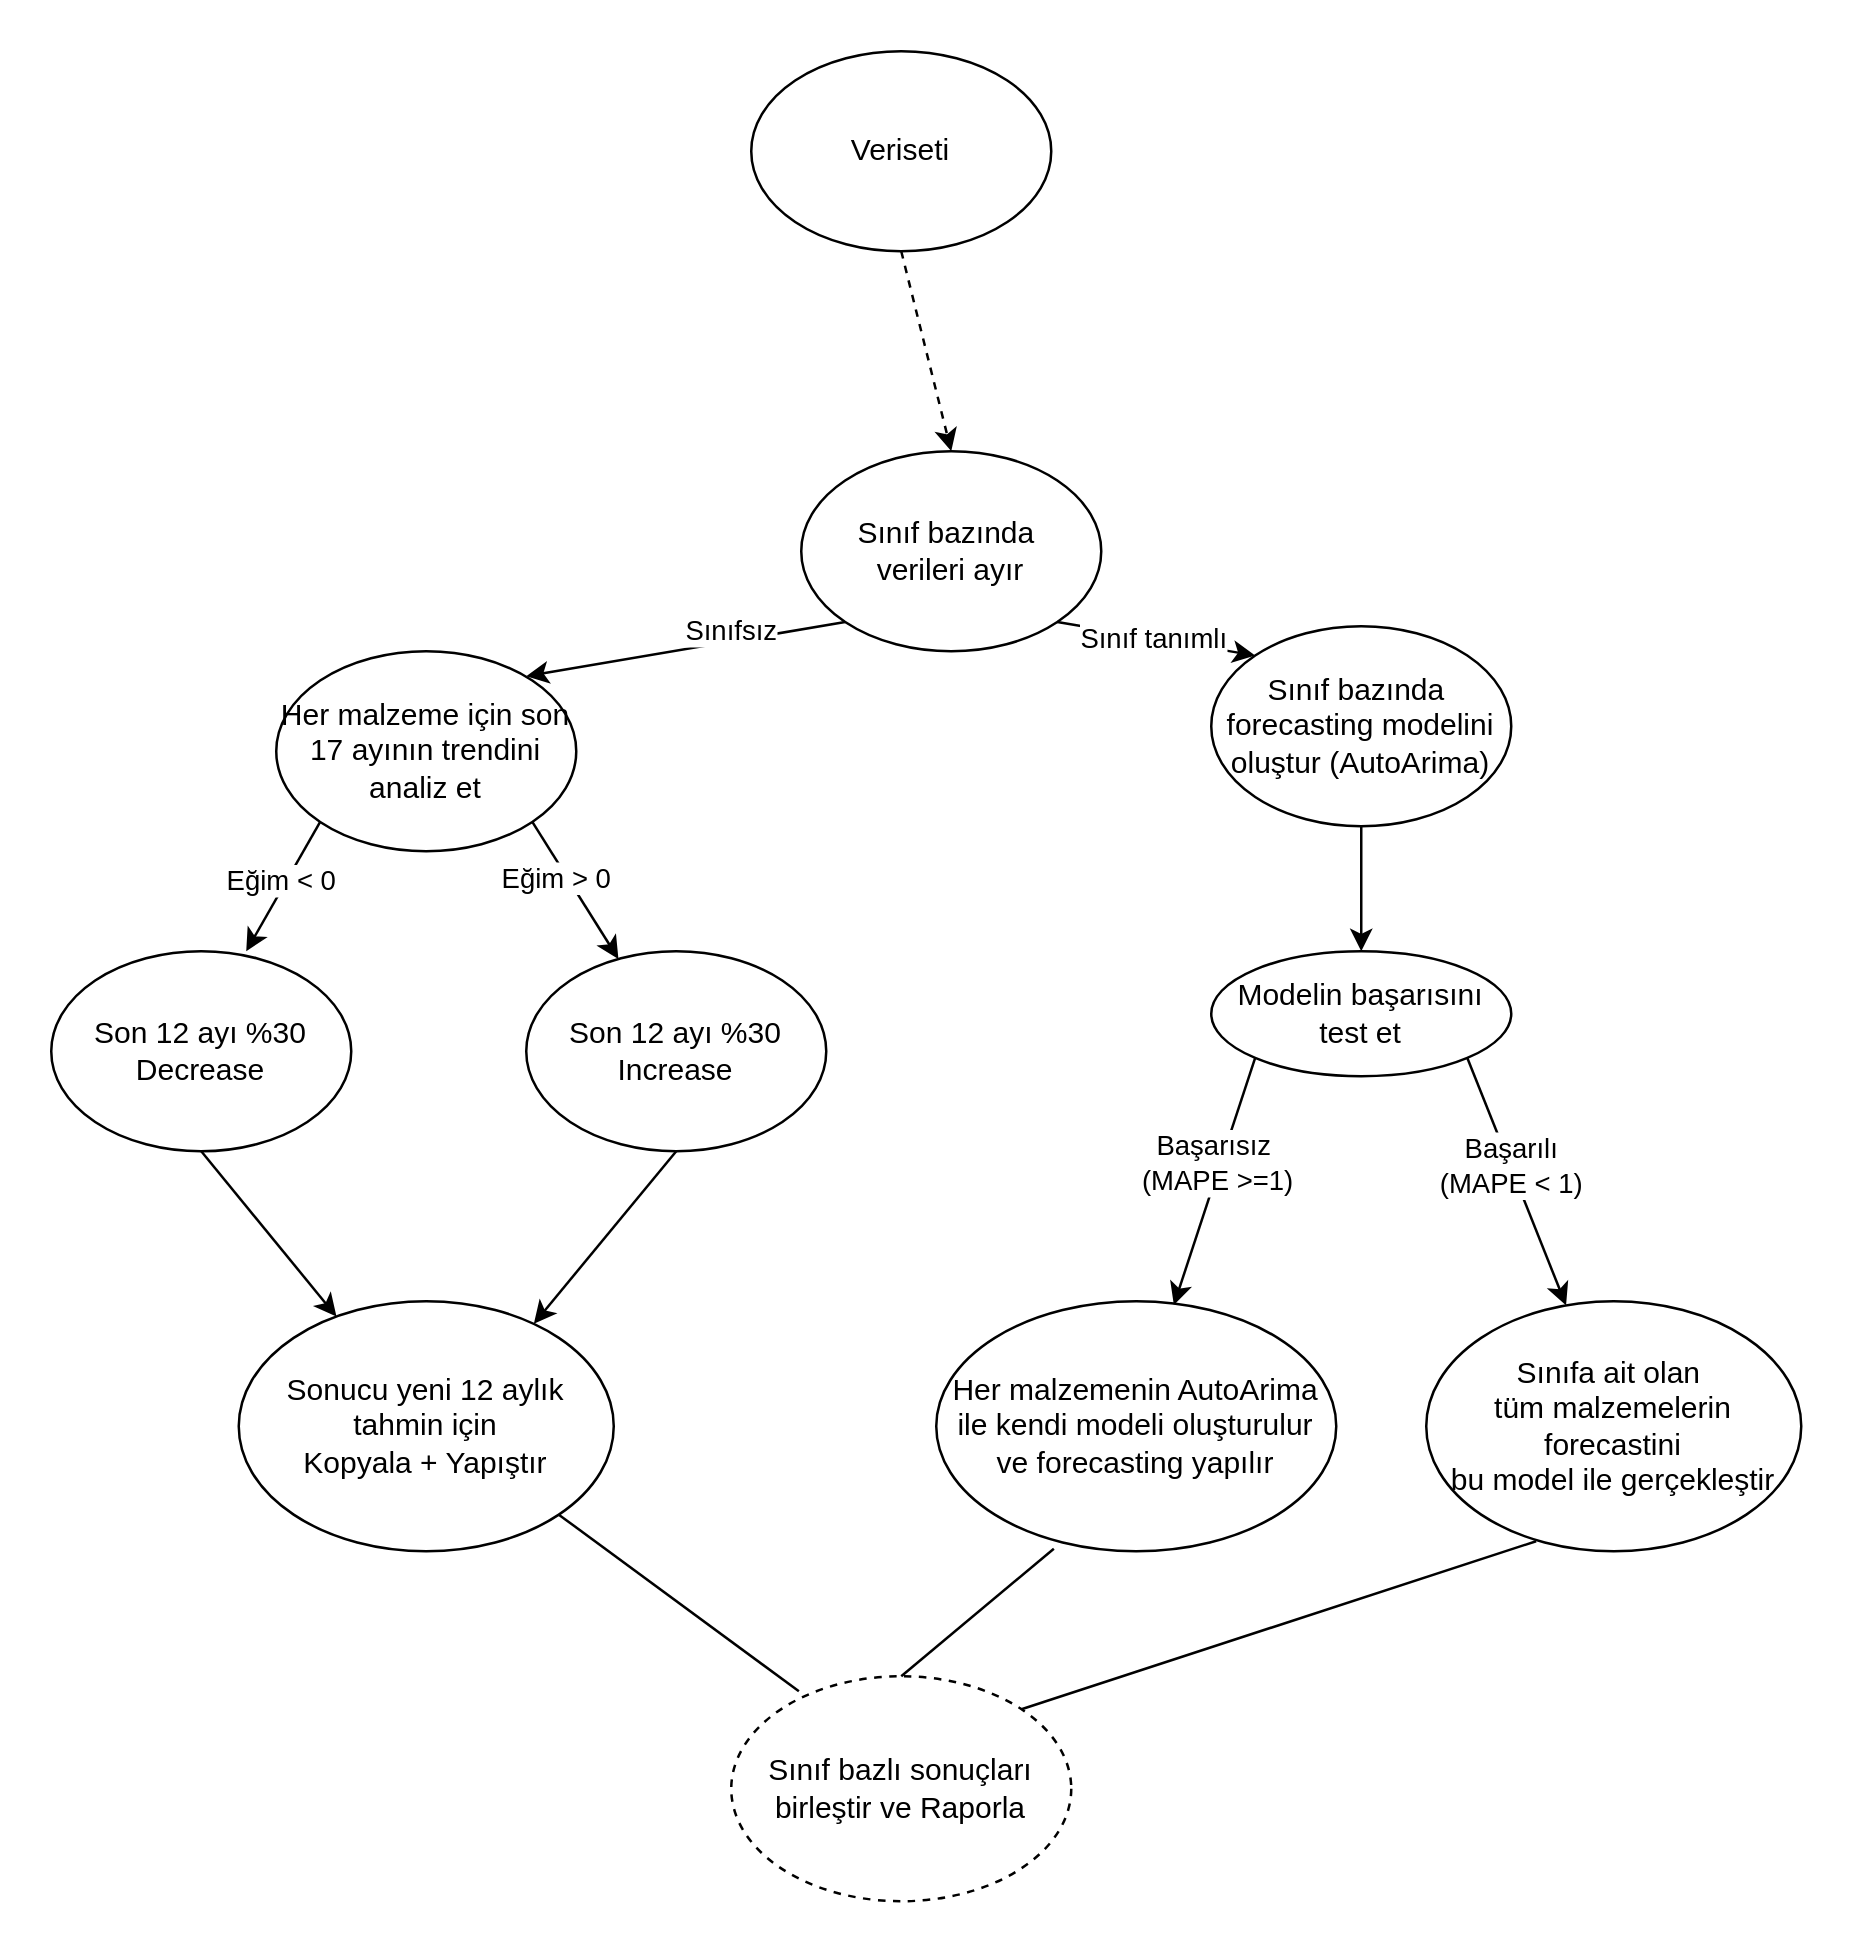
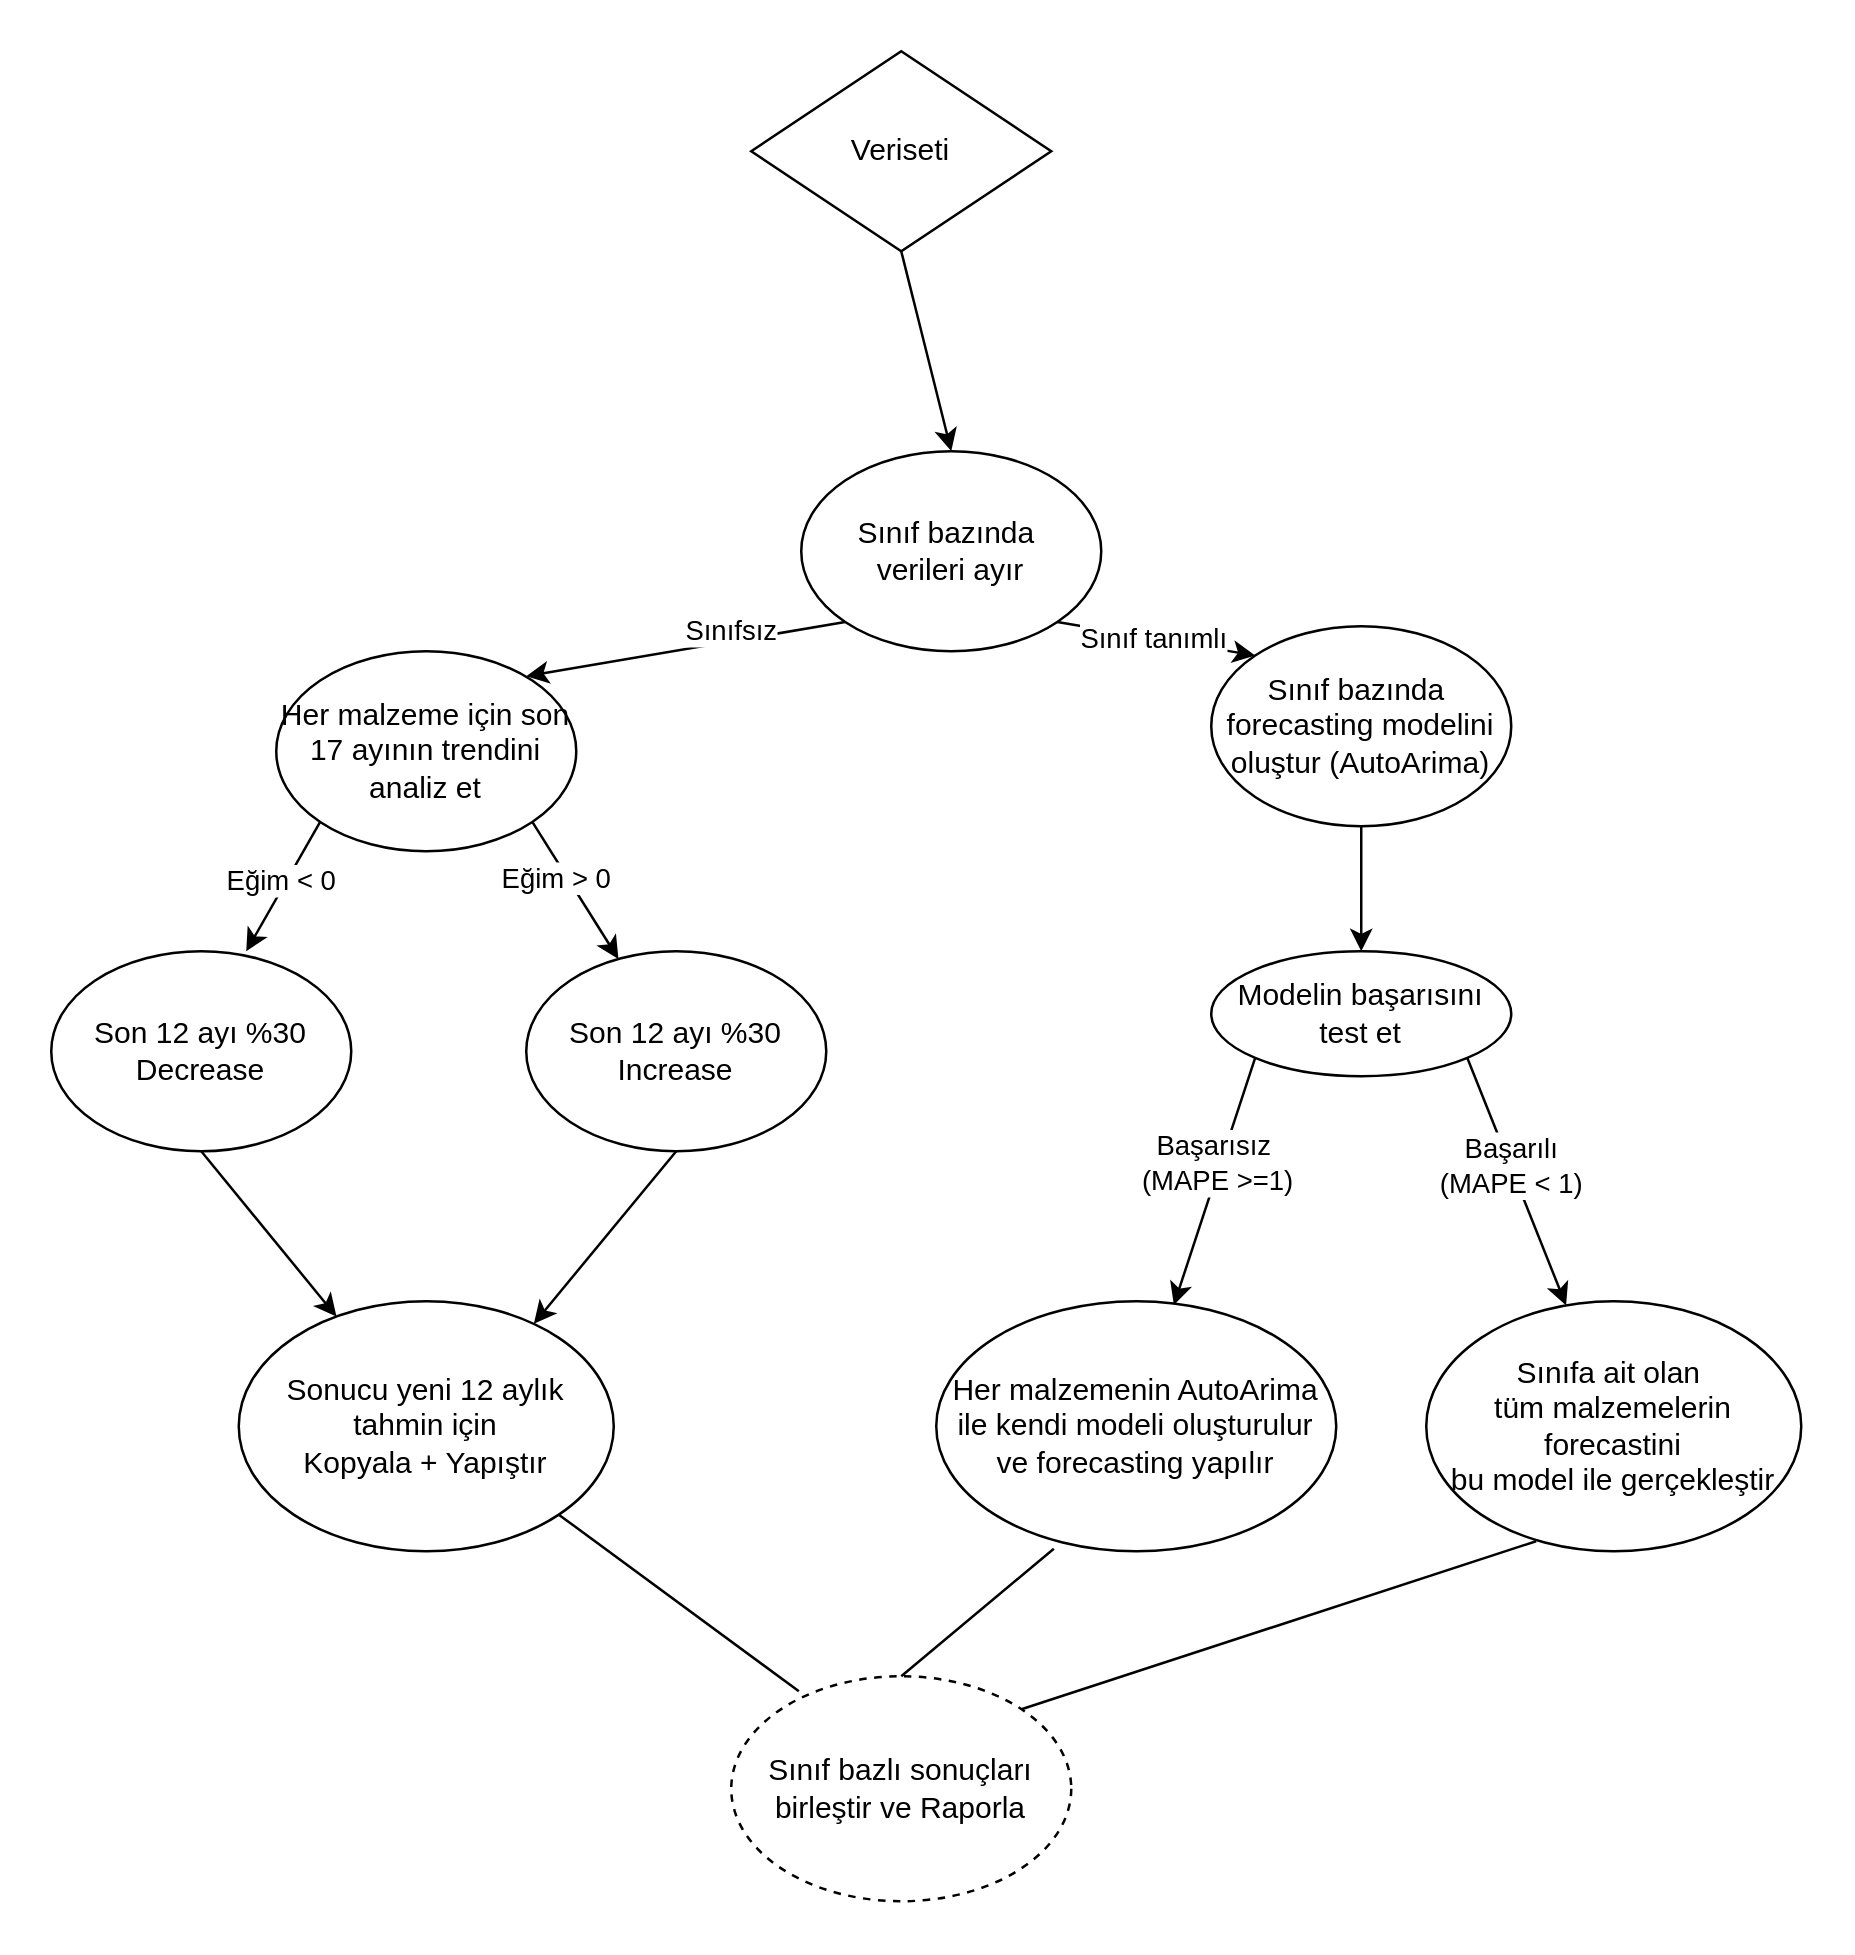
(901, 151) -> (901, 151)
(924, 344) -> (924, 344)
